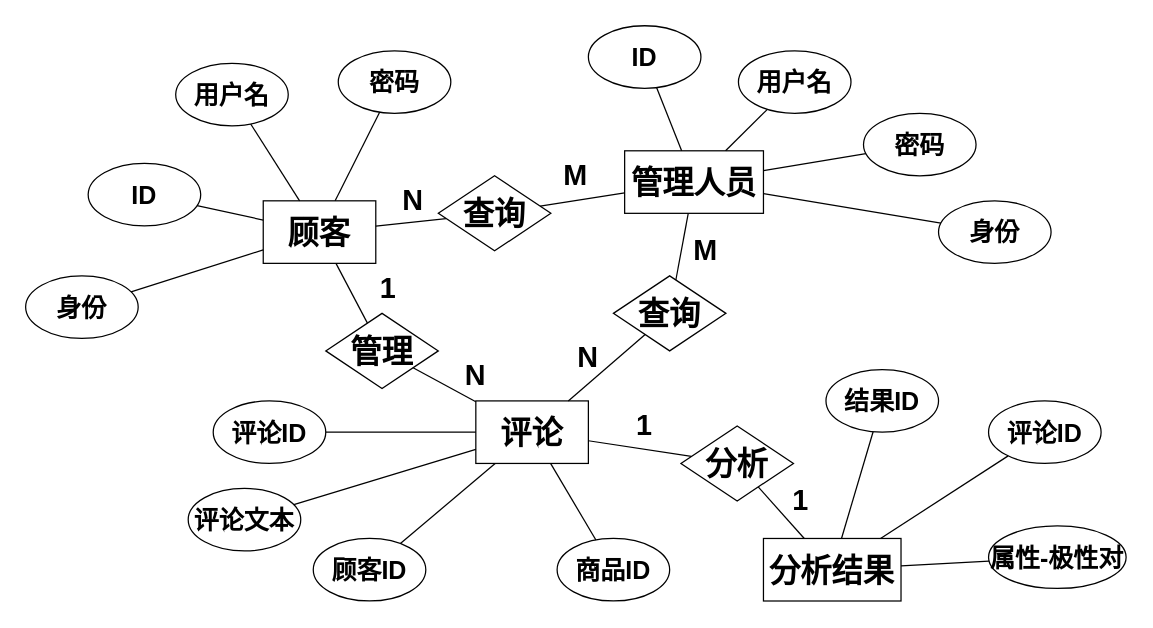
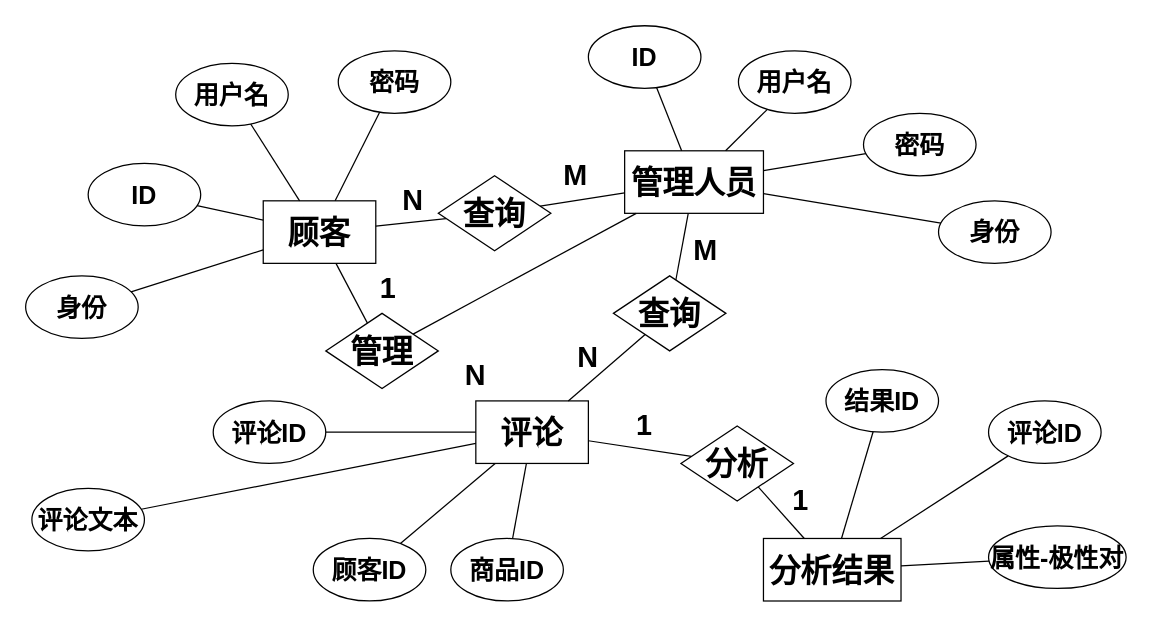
(444, 384) -> (524, 274)
(244, 519) -> (88, 519)
(613, 569) -> (507, 569)
